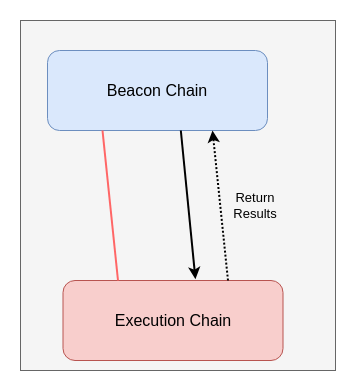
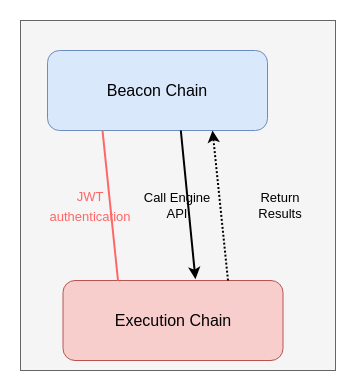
none -> (91, 206)
none -> (178, 206)
(256, 206) -> (281, 206)
